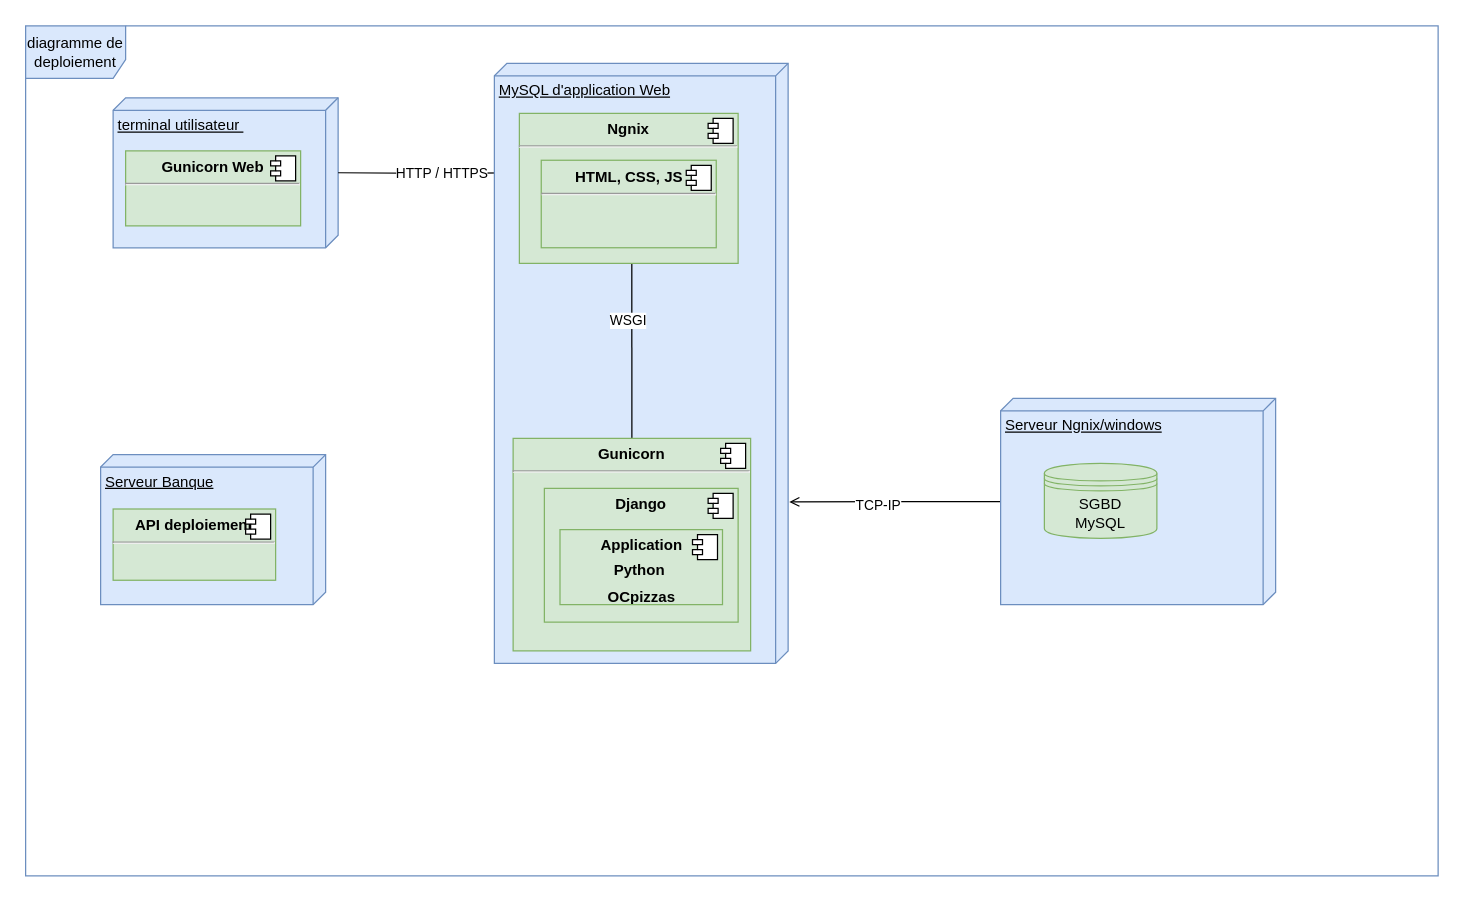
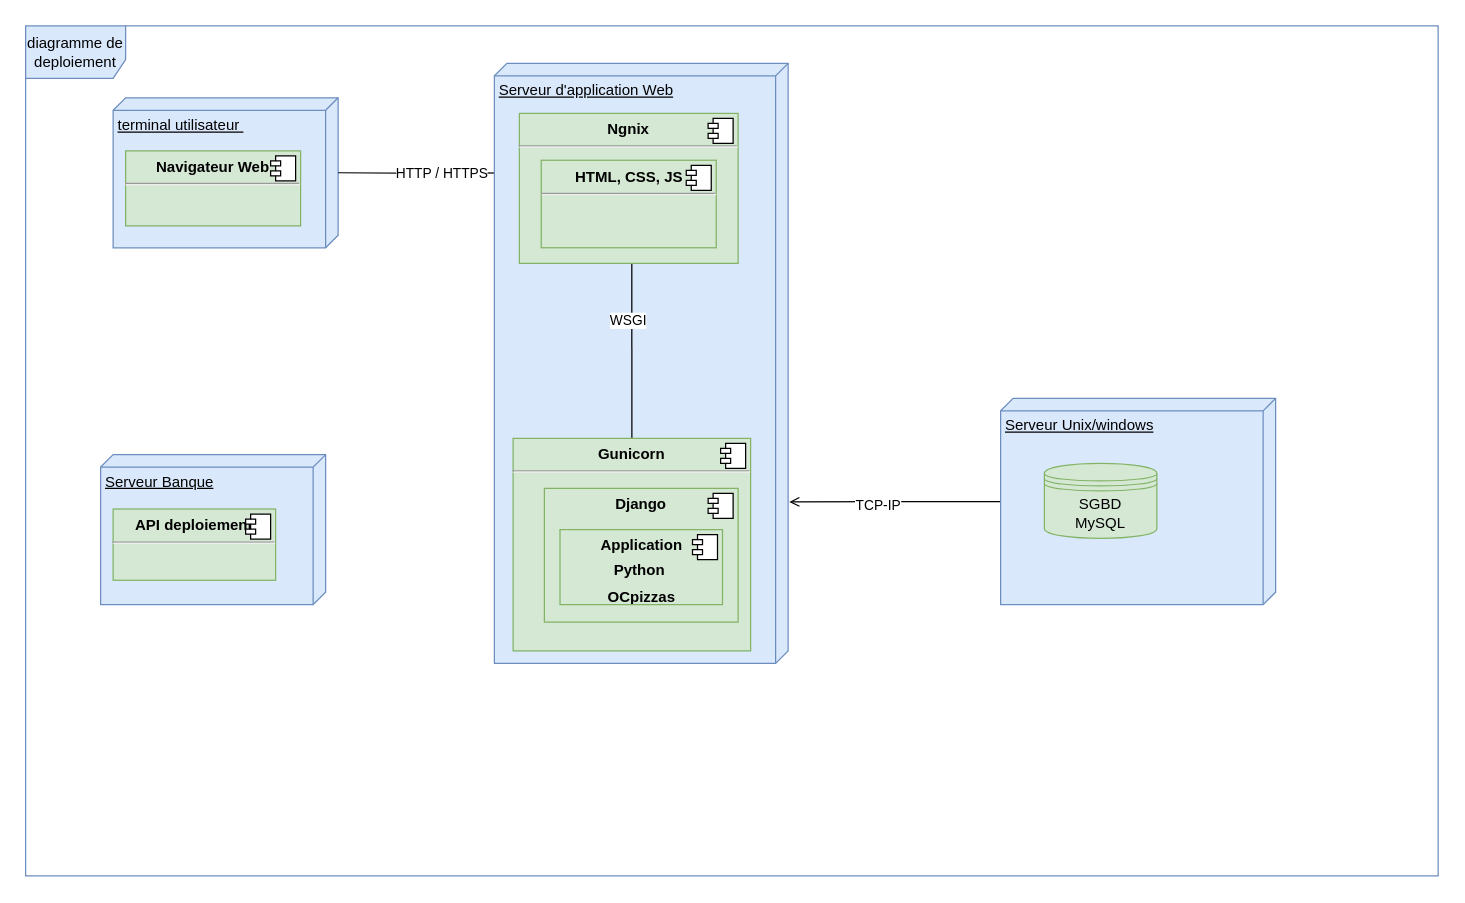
(584, 91) -> (593, 91)
(172, 151) -> (181, 151)
(1088, 426) -> (1084, 426)
